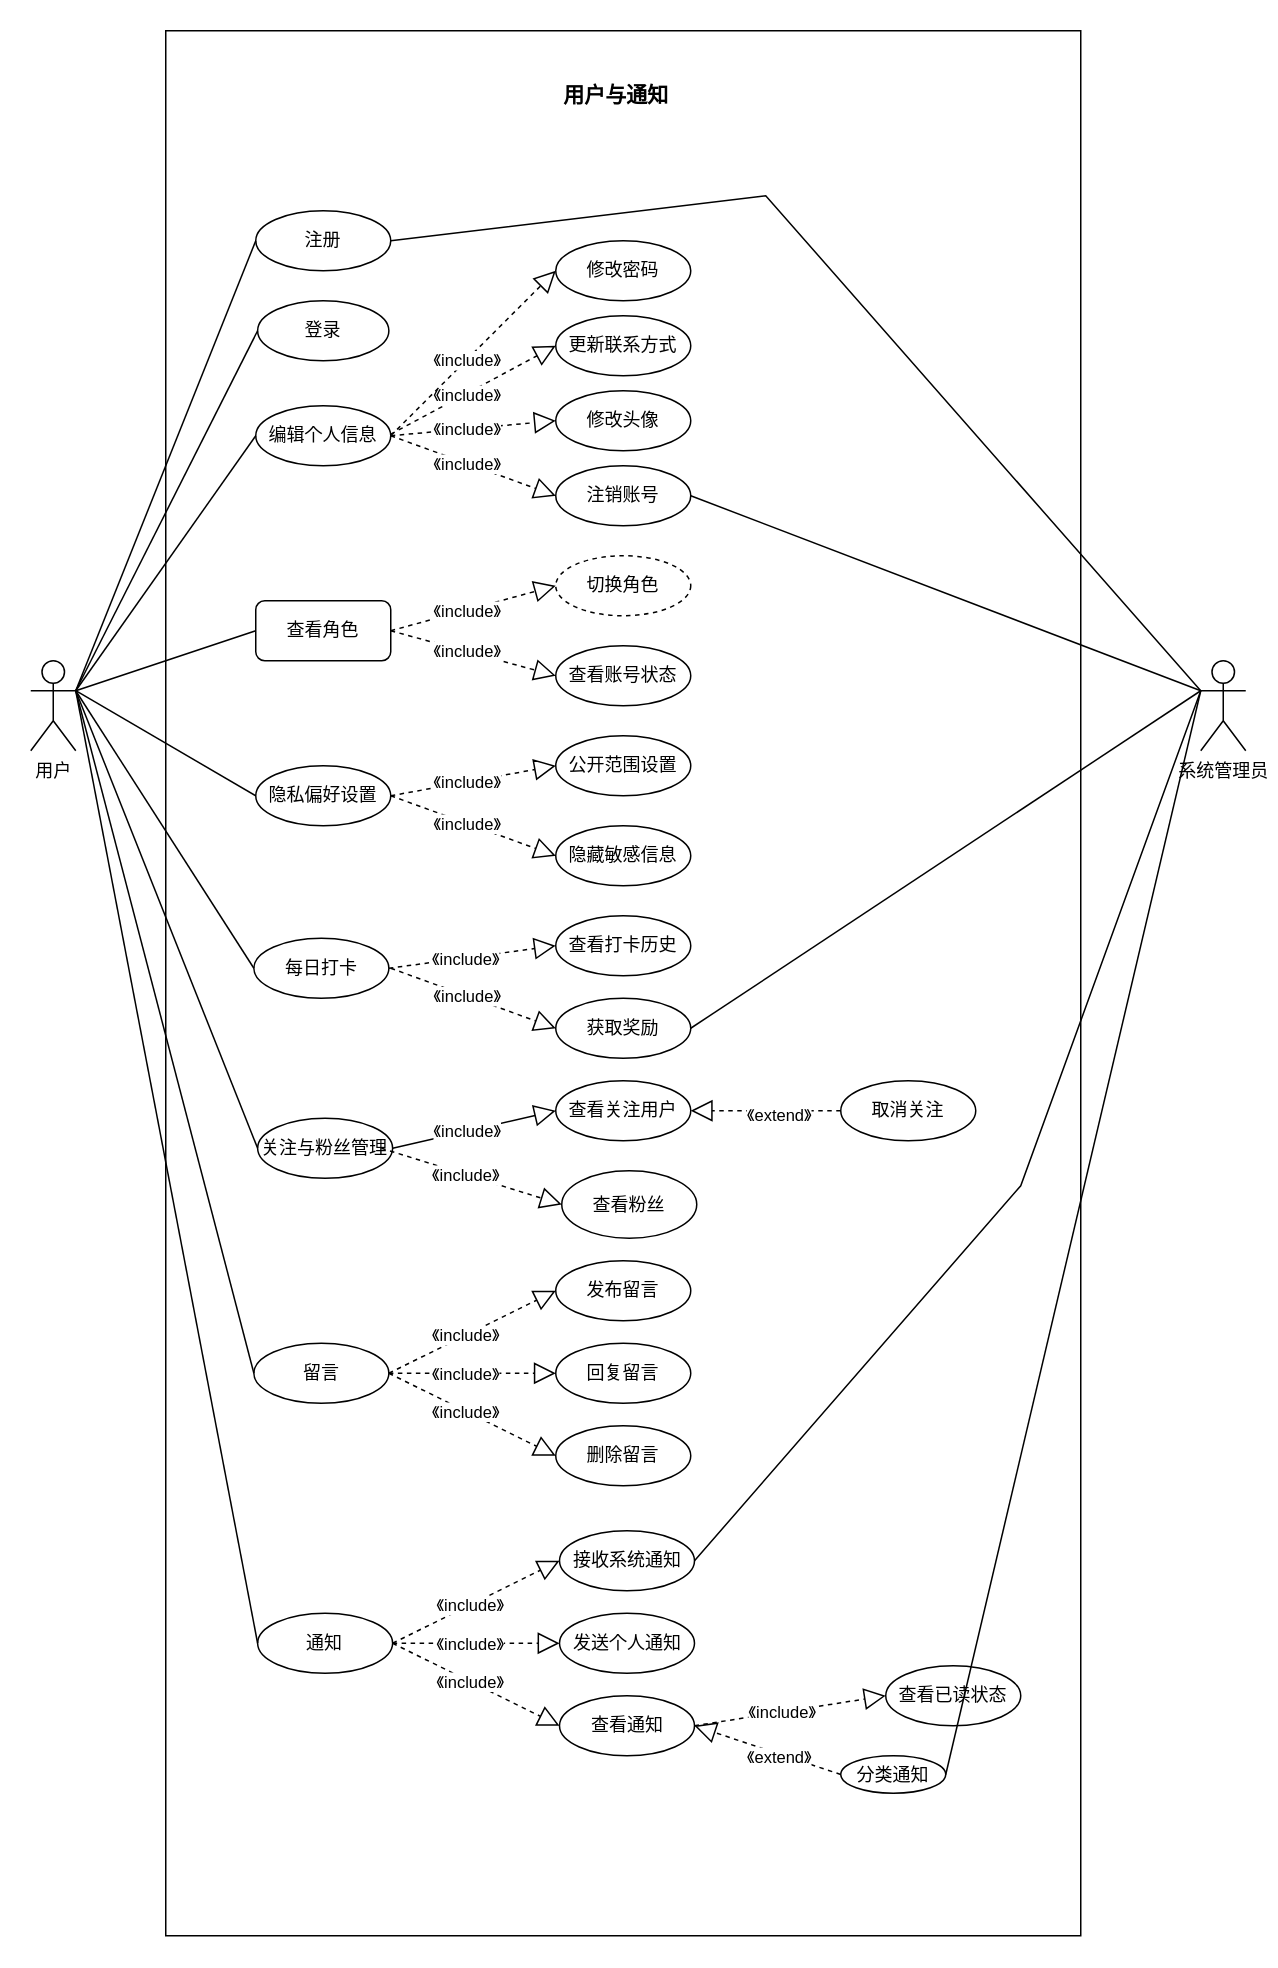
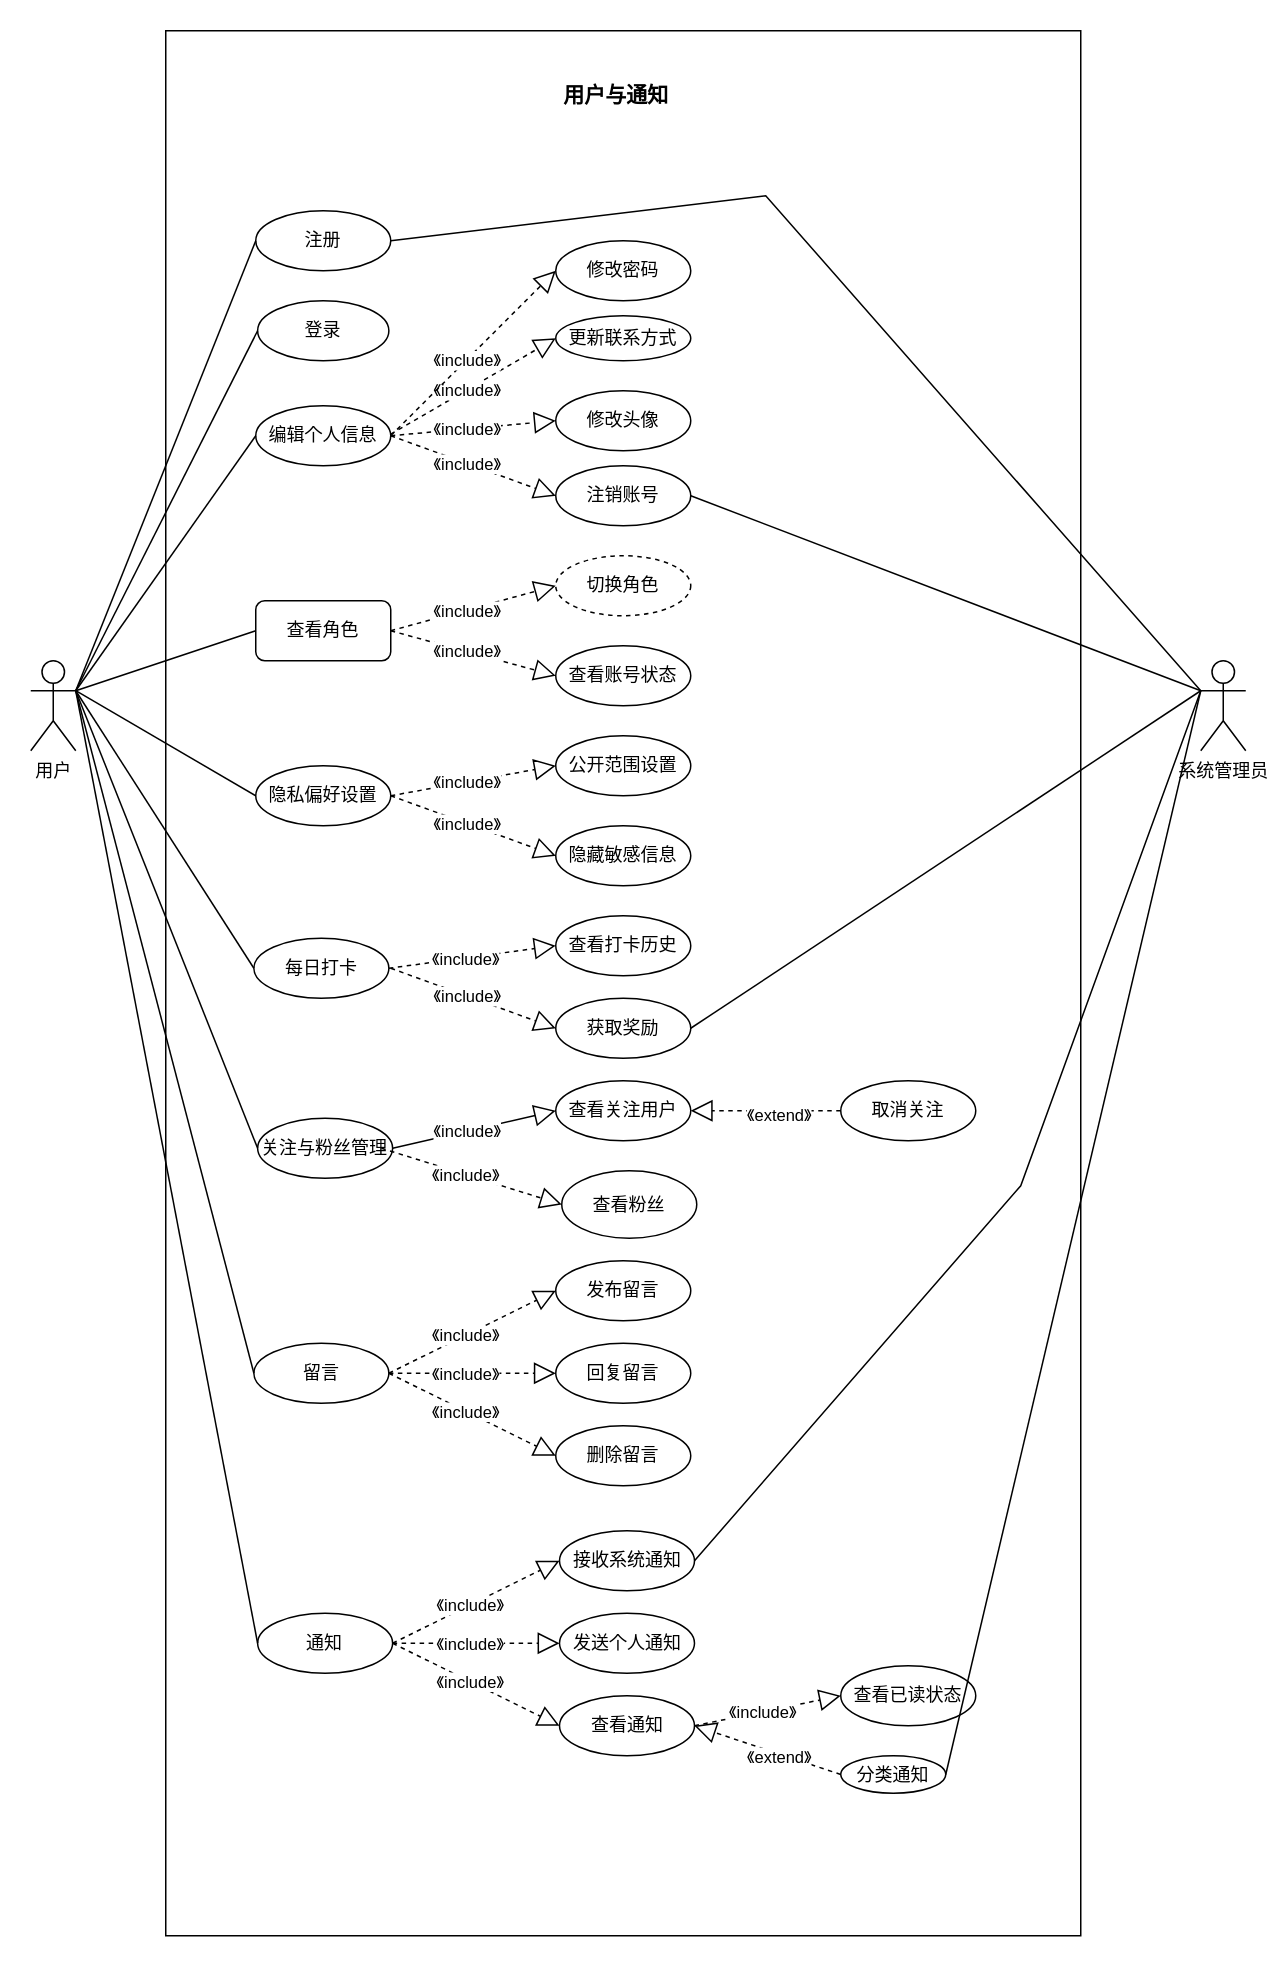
(623, 346) -> (623, 338)
(953, 1696) -> (908, 1696)
